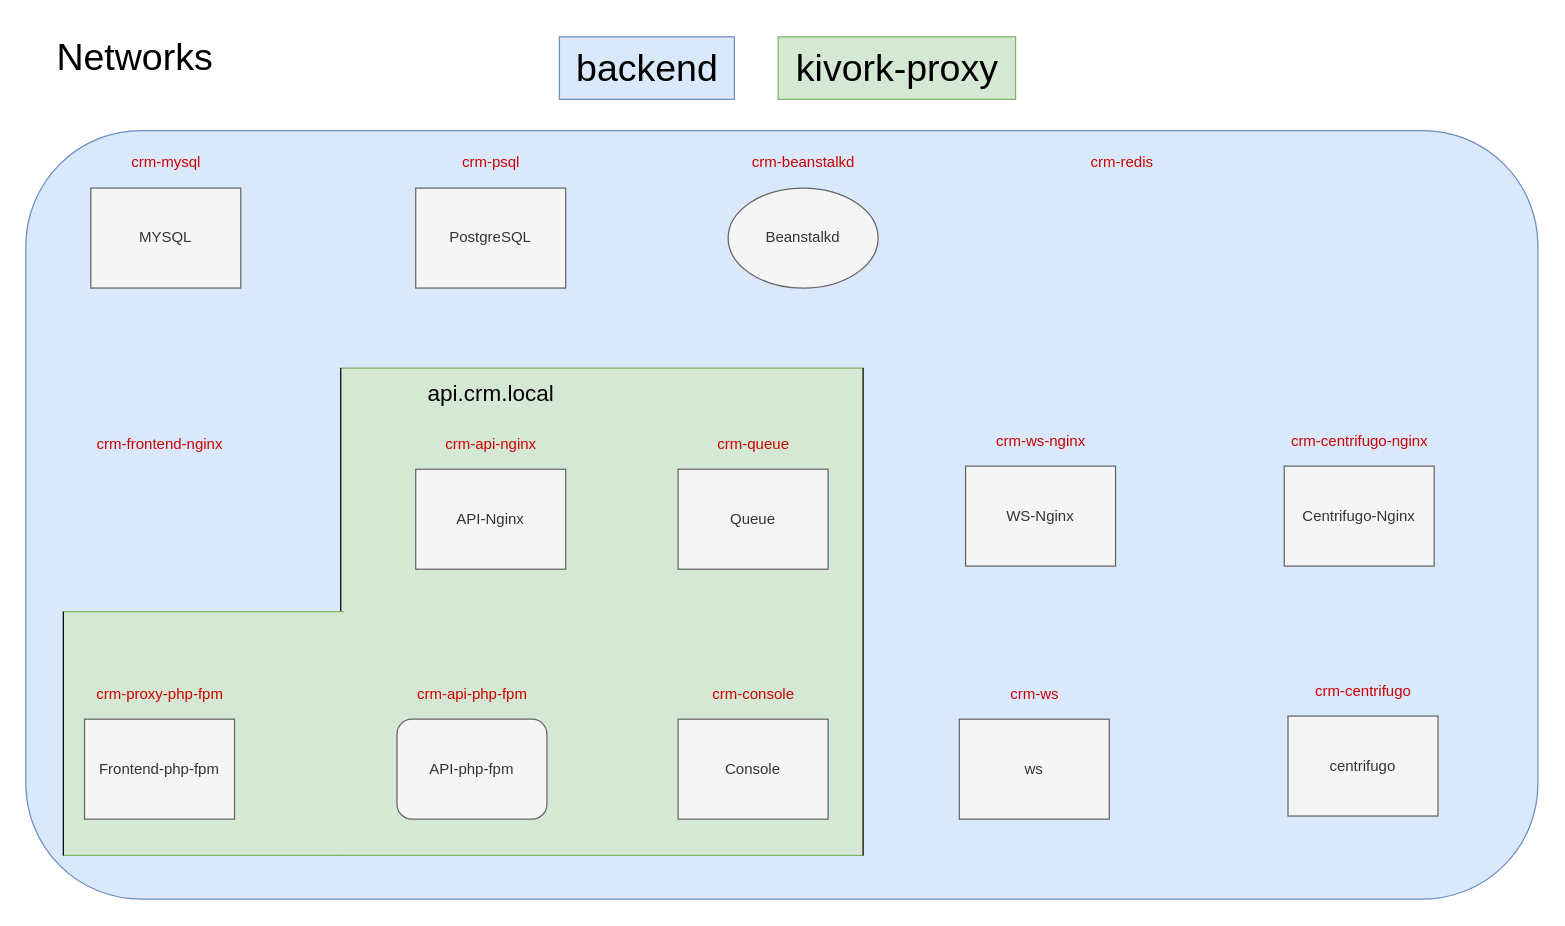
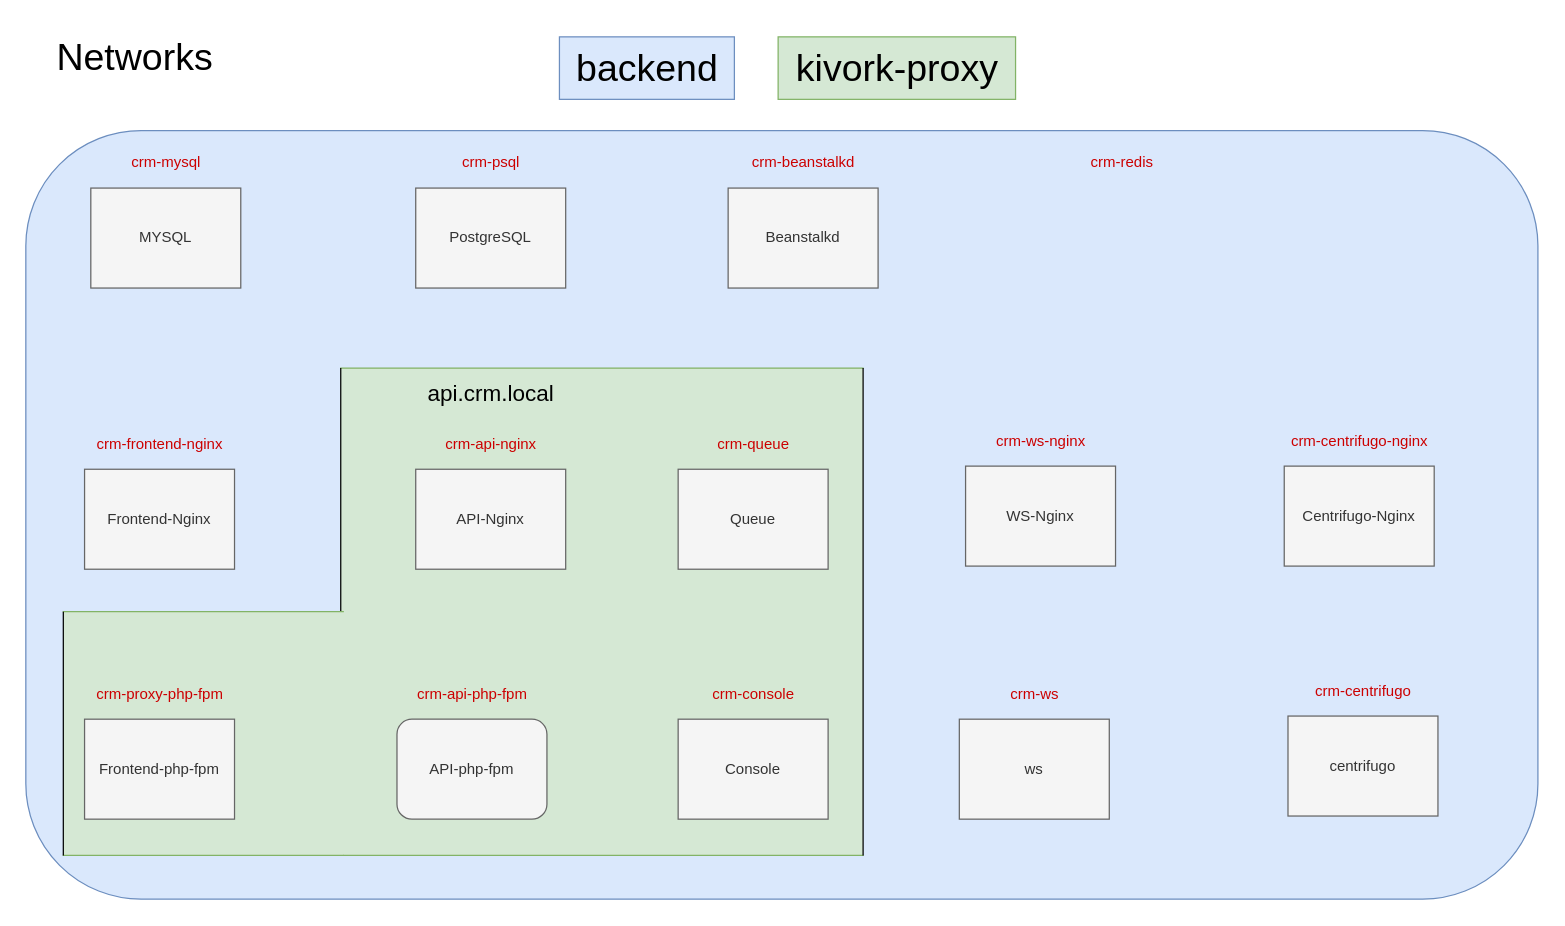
(803, 238) -> (803, 238)
none -> (159, 519)
